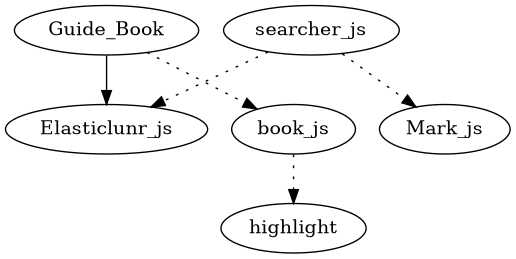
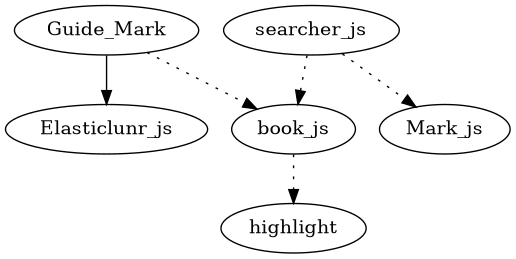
(107, 30) -> (107, 30)
(216, 77) -> (304, 73)
